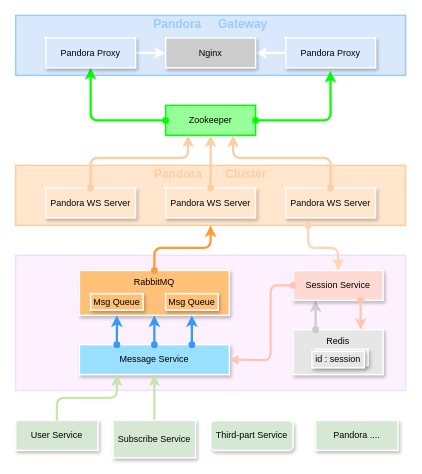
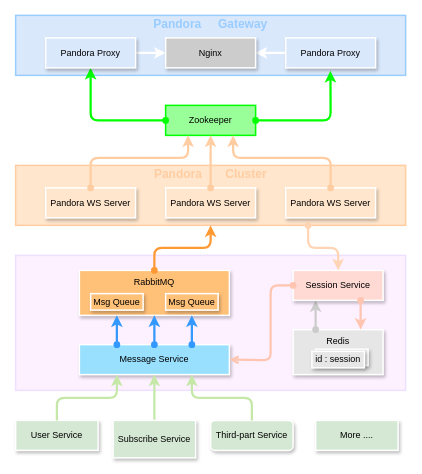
none -> (225, 398)
(357, 435) -> (357, 435)
